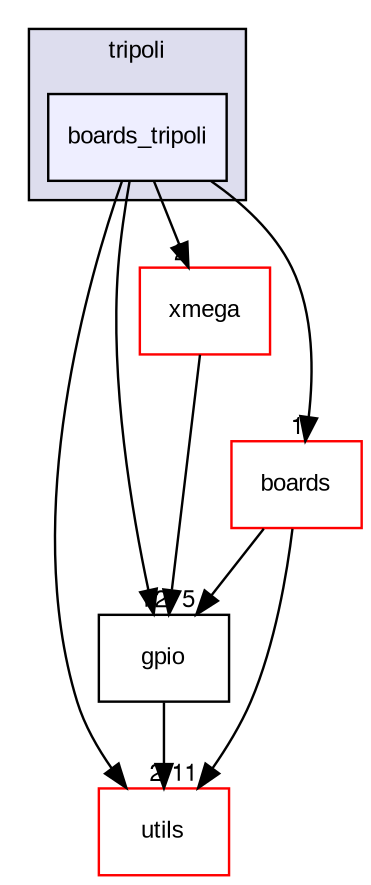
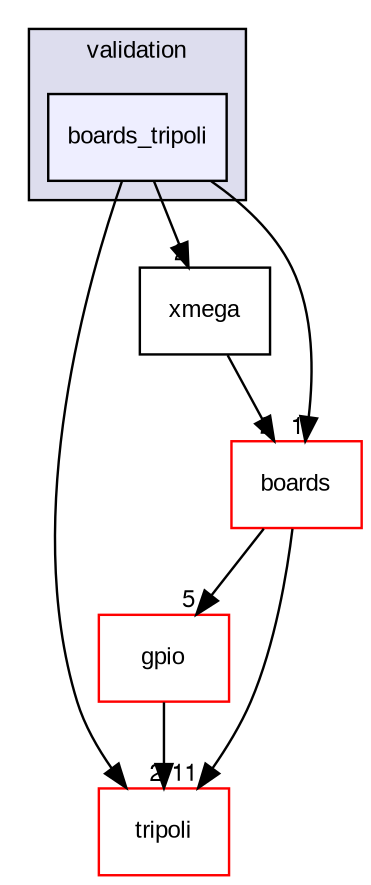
(137, 52) -> (137, 52)
(205, 311) -> (205, 311)
(119, 386) -> none
(186, 472) -> (245, 387)
(164, 658) -> (164, 658)
(164, 832) -> (164, 832)
